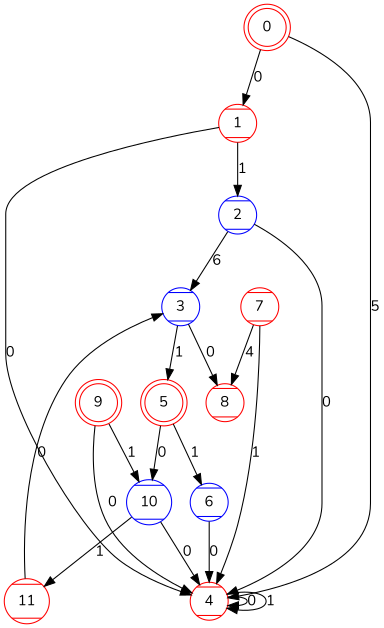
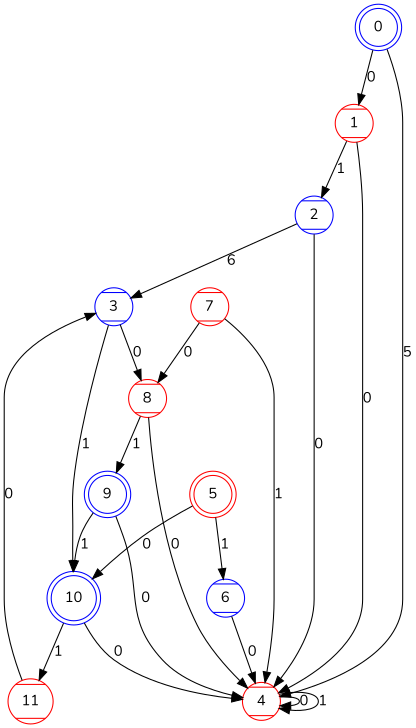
(267, 27) -> (378, 27)
(174, 347) -> (80, 441)
(250, 353) -> (188, 353)
(99, 403) -> (108, 494)
none -> (130, 440)
(149, 502) -> (74, 598)
none -> (172, 558)
